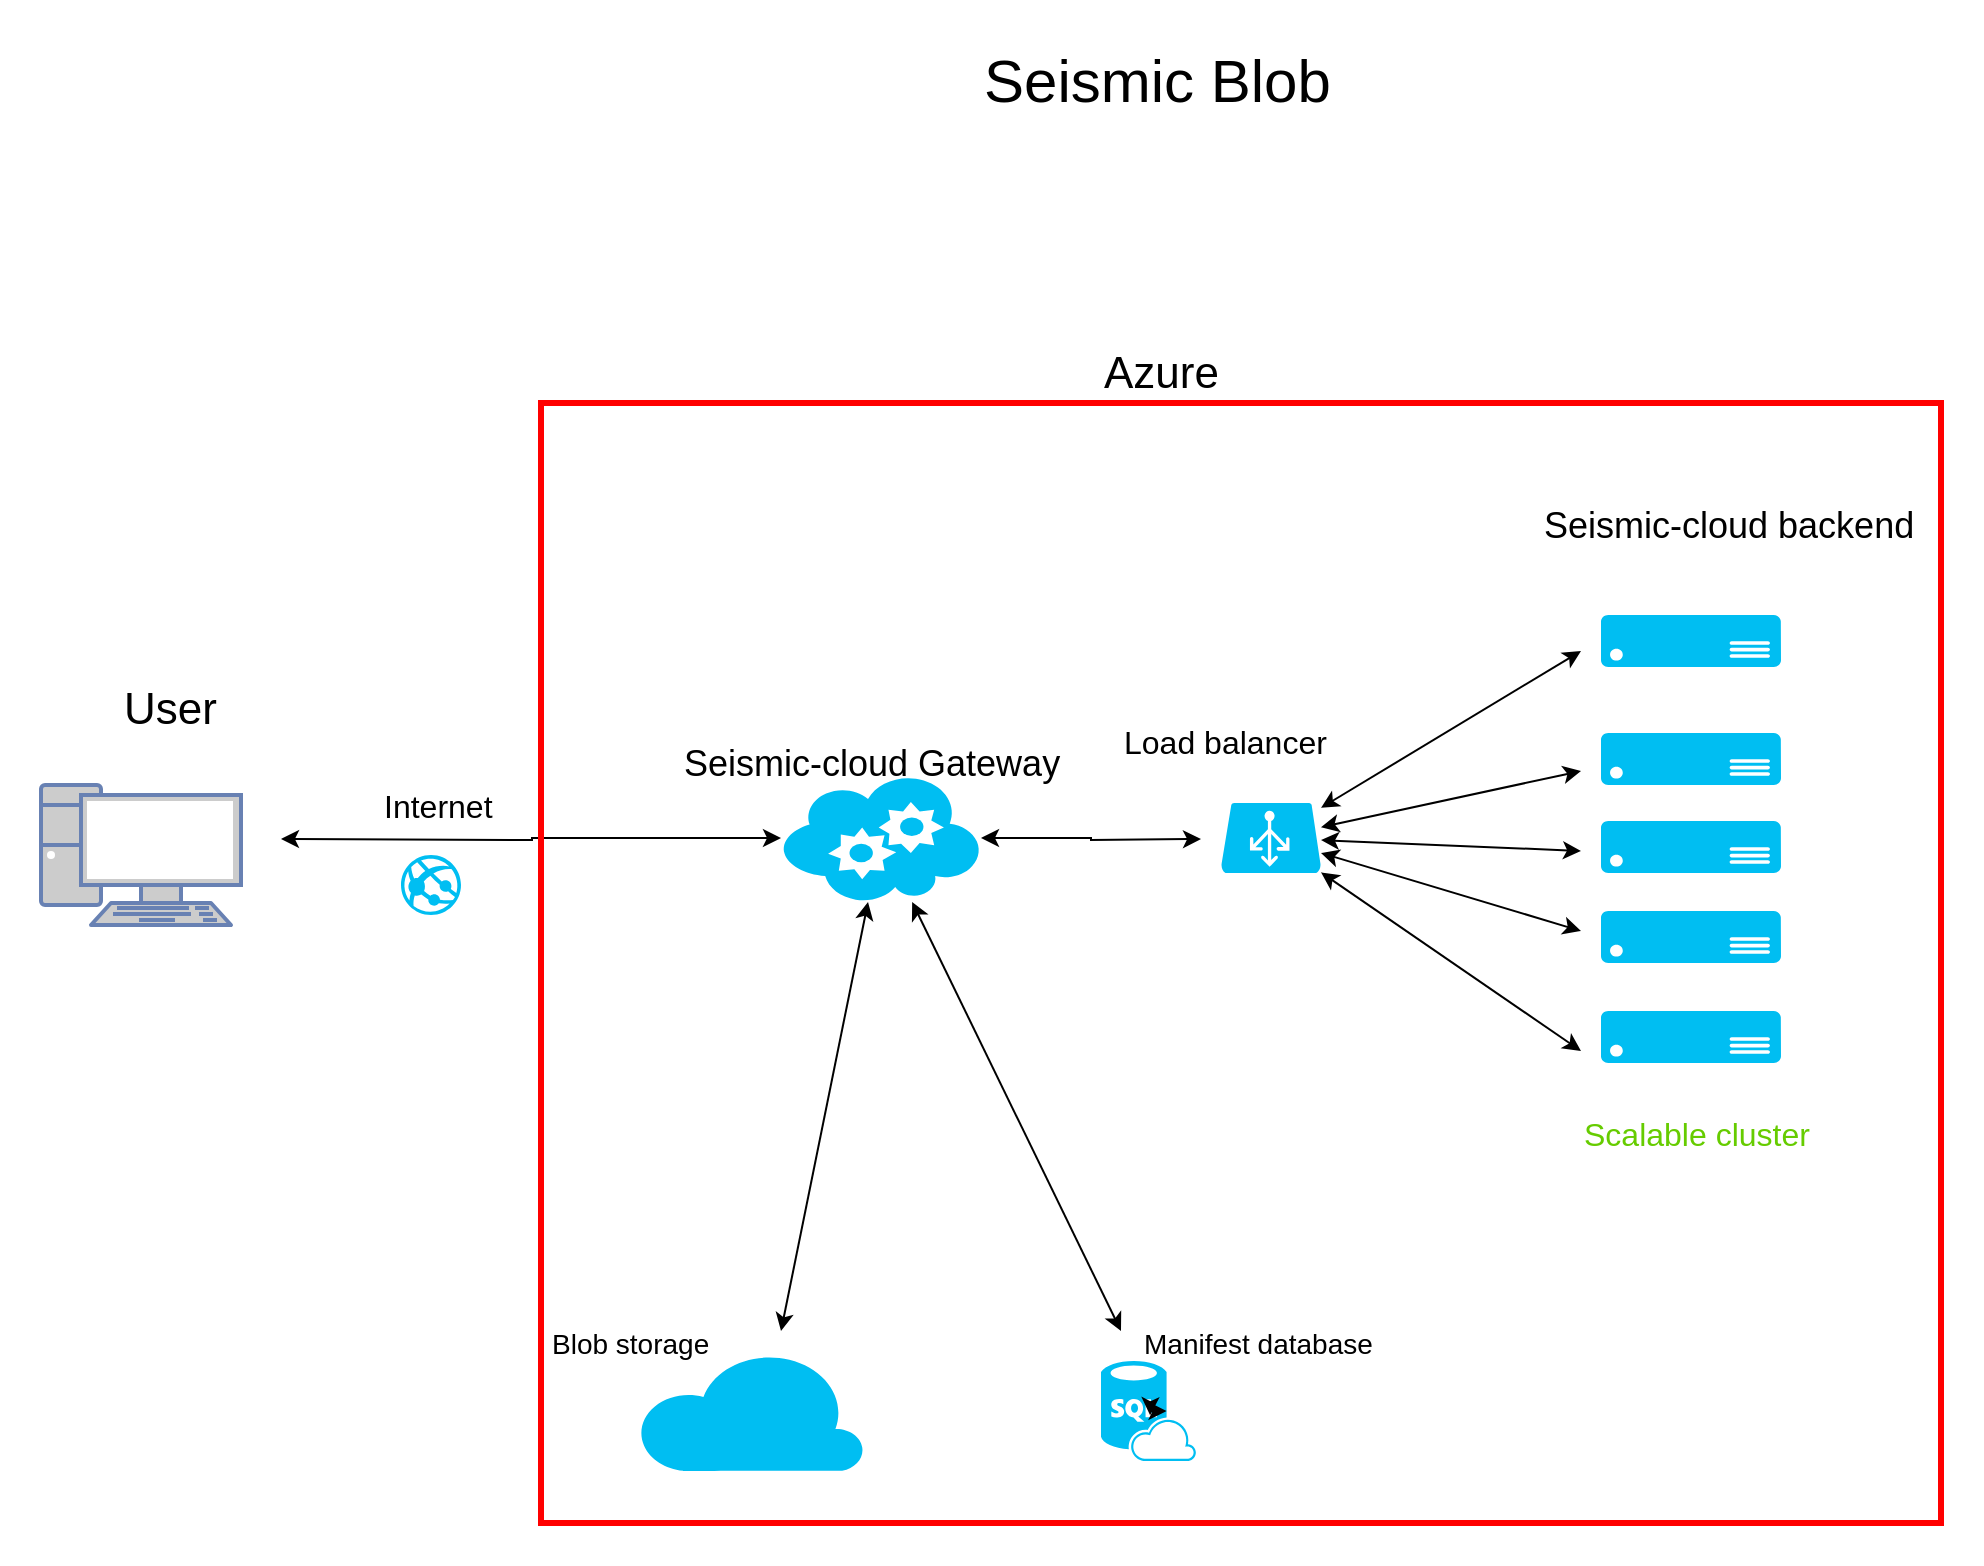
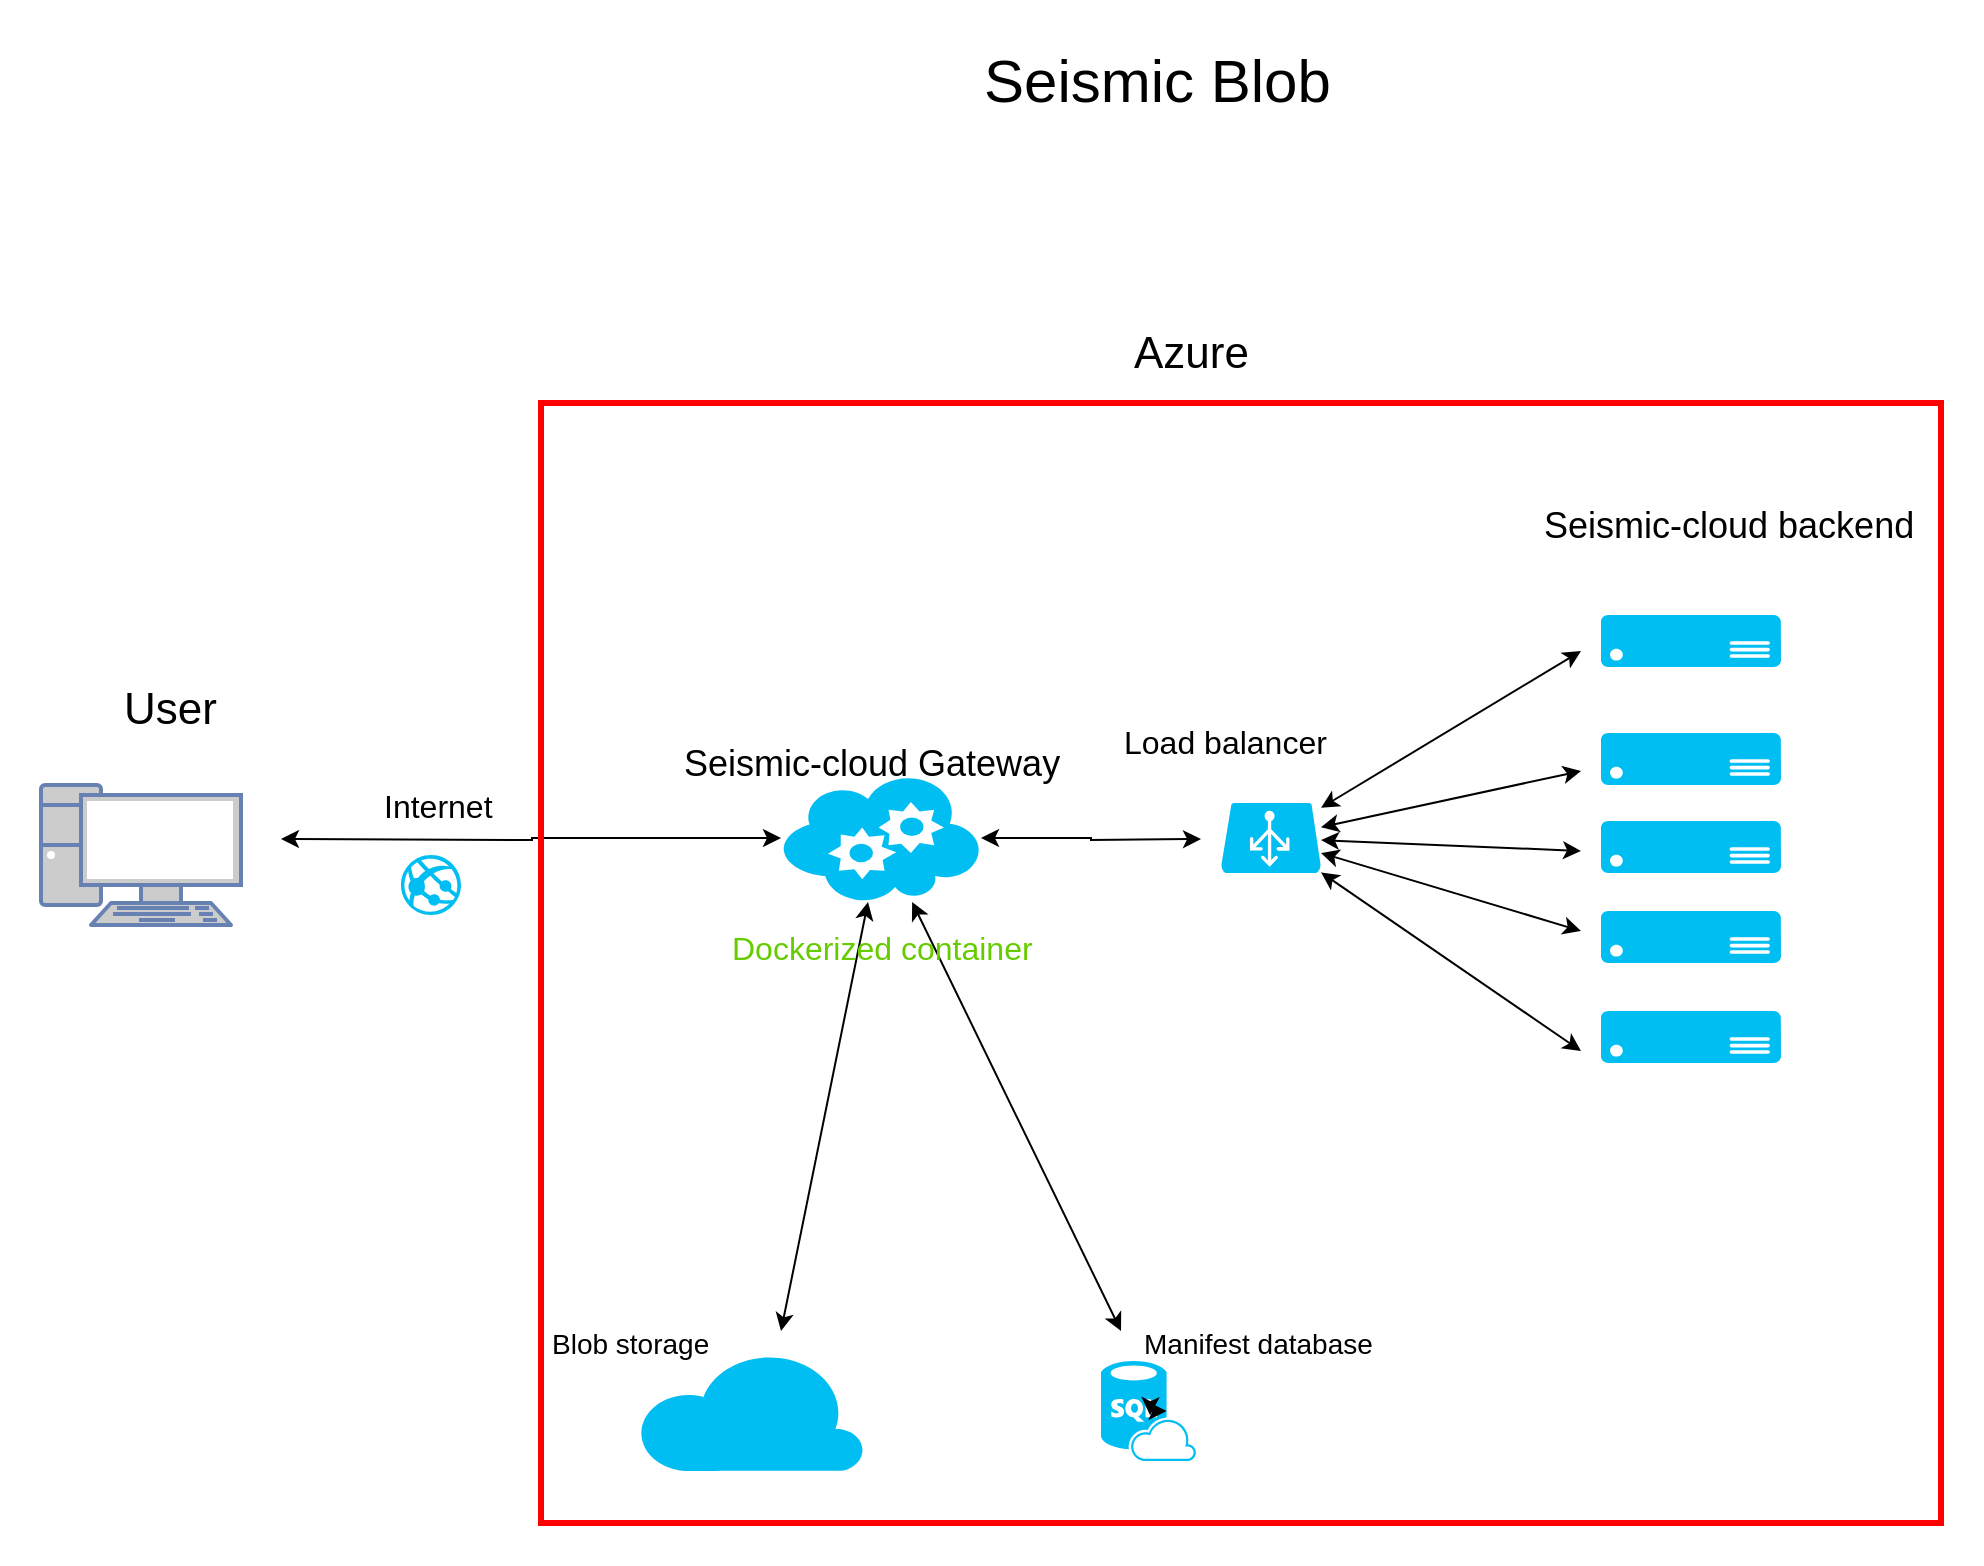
(1171, 363) -> (1201, 343)
none -> (899, 945)
(1711, 1131) -> none
